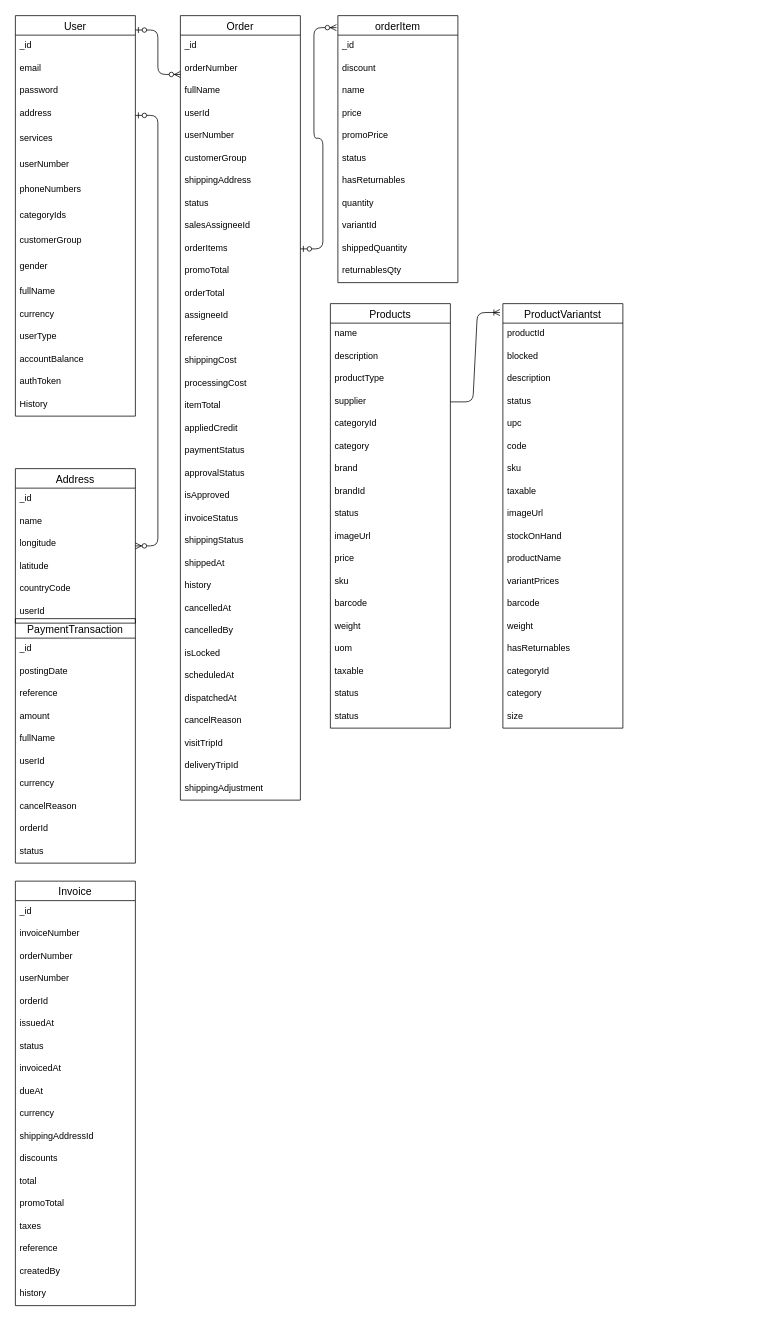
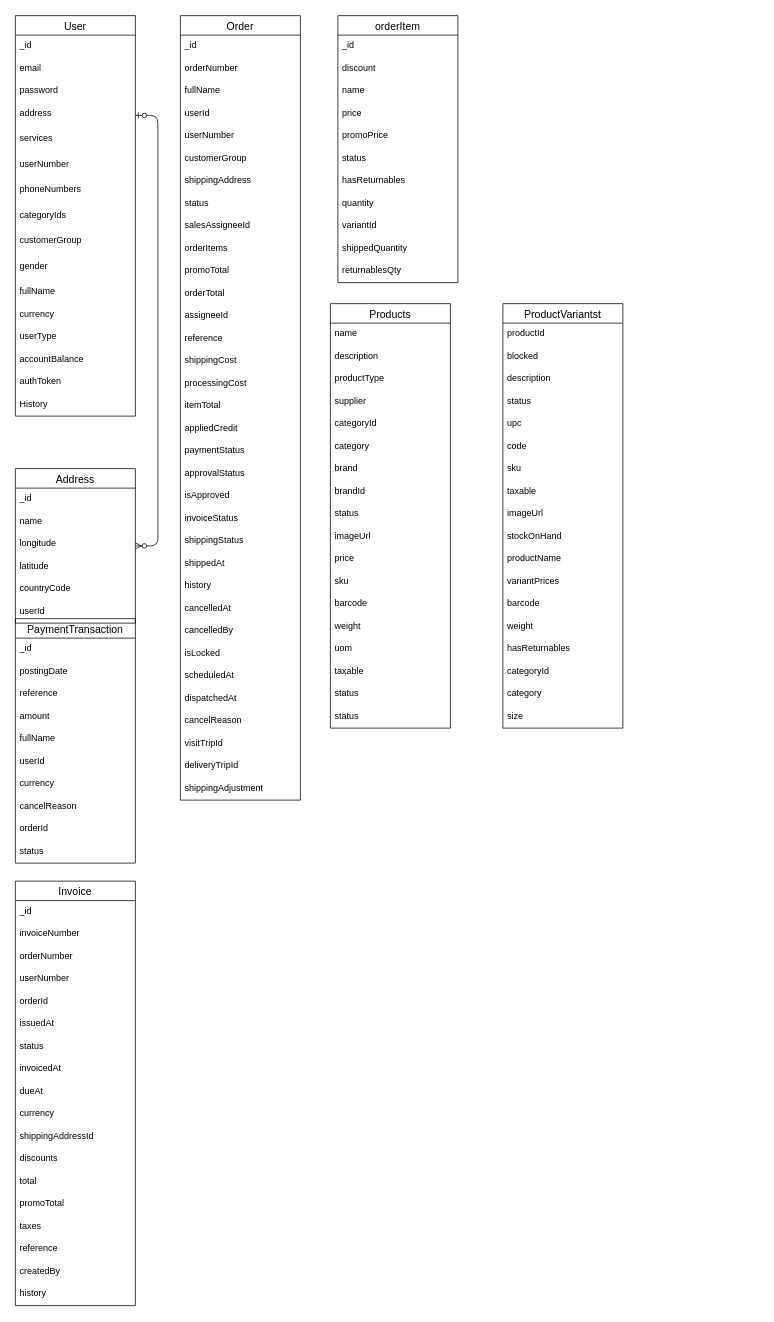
(158, 51) -> none
(323, 195) -> none
(475, 350) -> none
